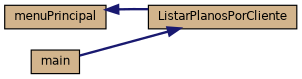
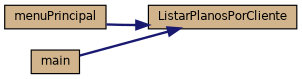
(133, 9) -> (121, 25)
